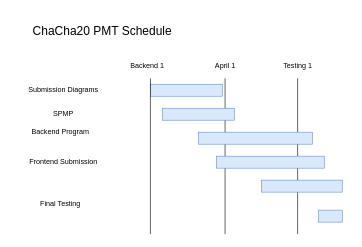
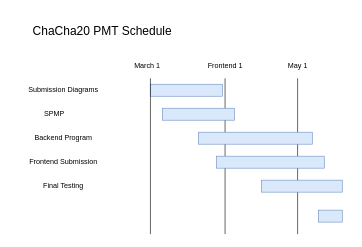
(147, 66) -> (147, 66)
(225, 66) -> (225, 66)
(298, 66) -> (298, 66)
(63, 114) -> (54, 114)
(60, 132) -> (63, 138)
(60, 204) -> (63, 186)
